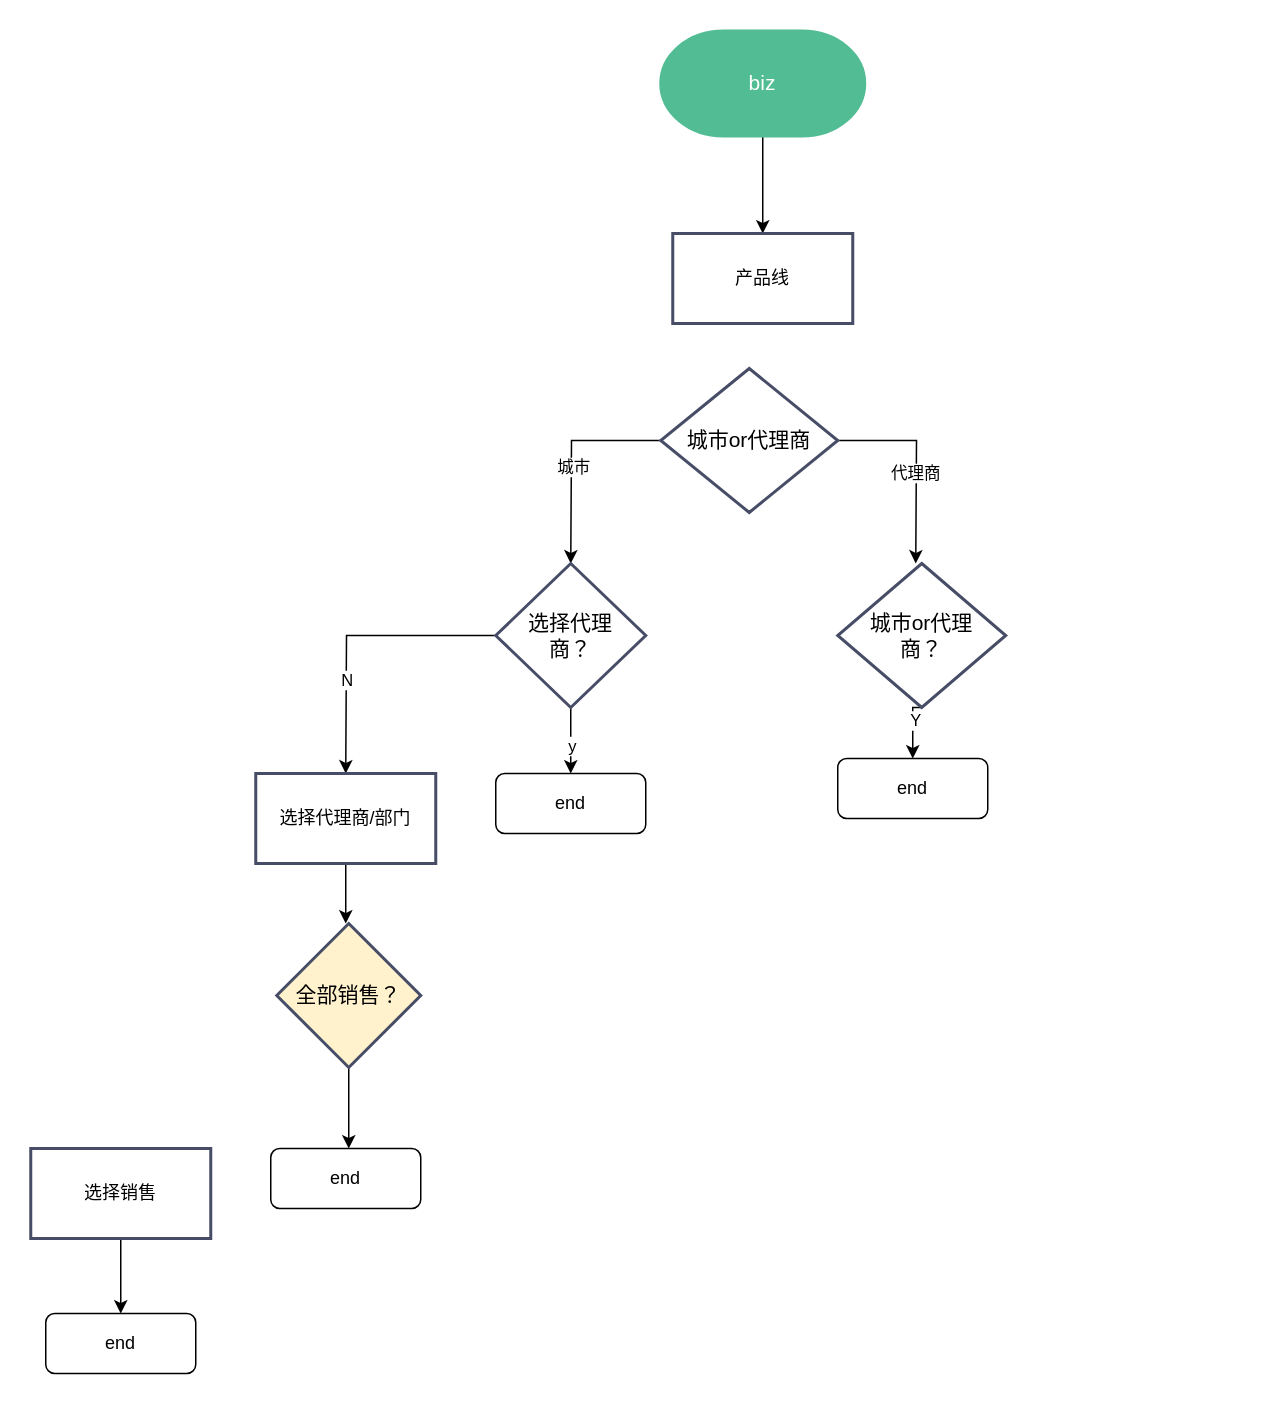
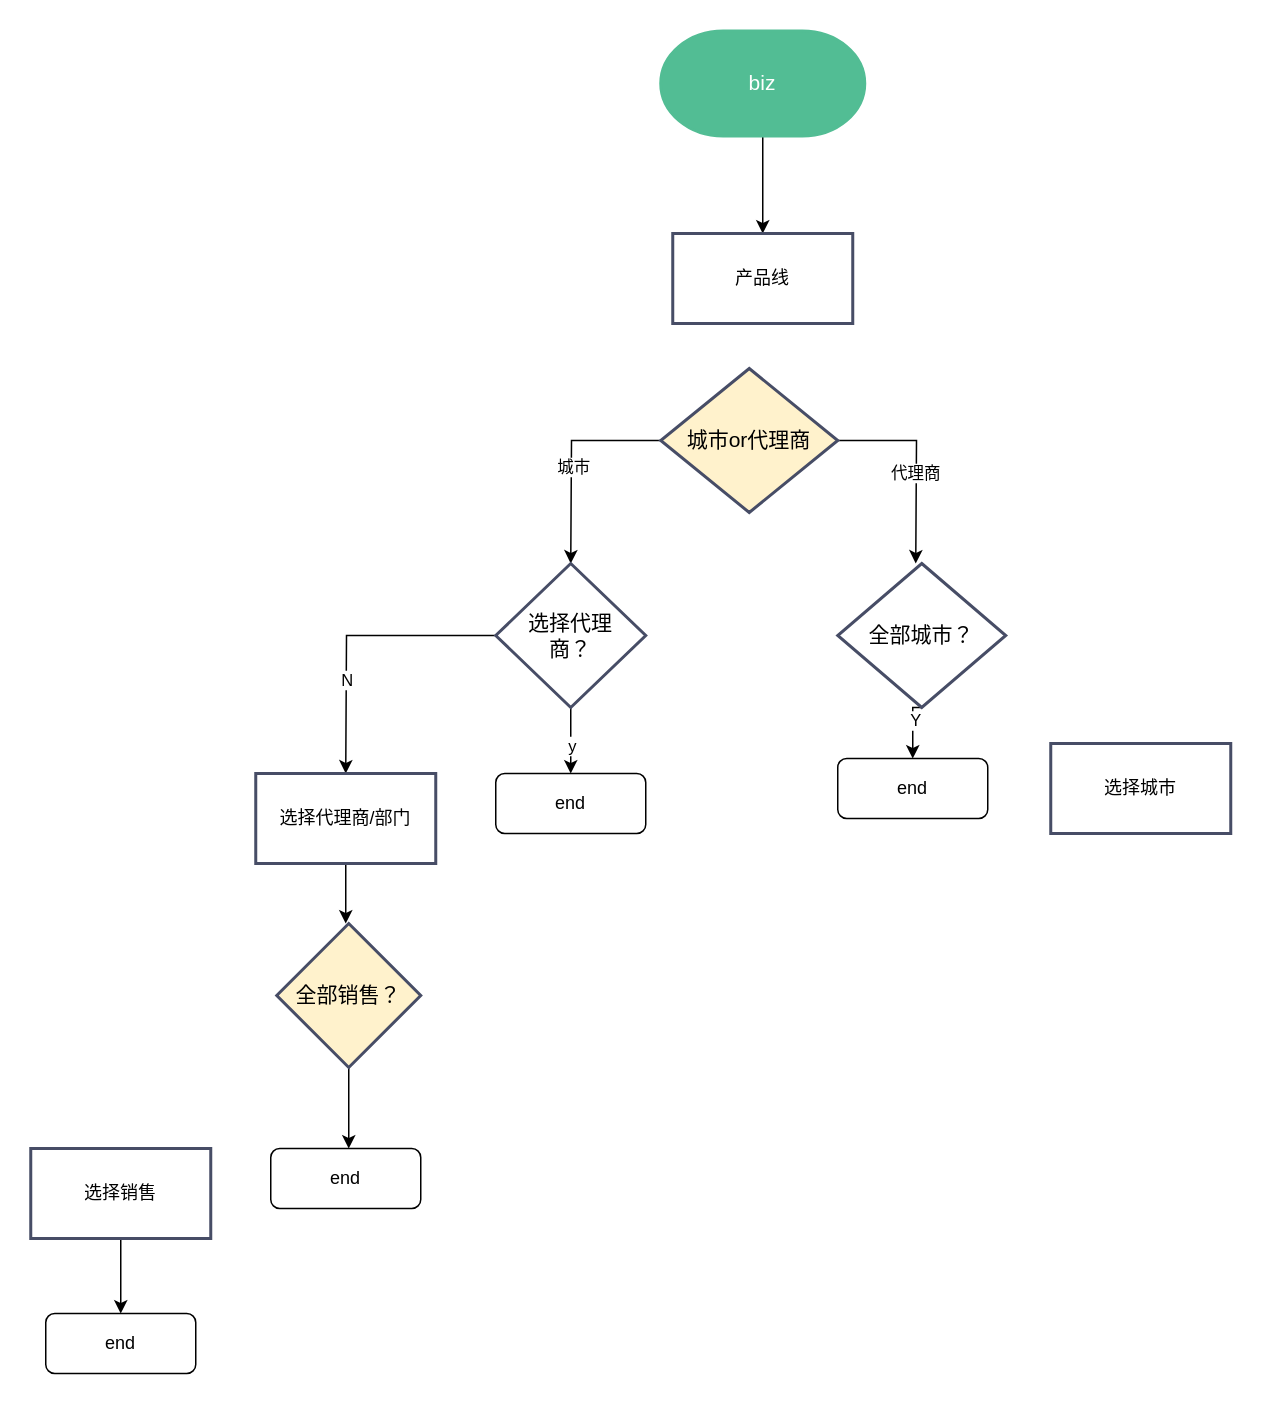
(749, 440) -> (749, 440)
(922, 635) -> (922, 635)
none -> (1141, 788)
